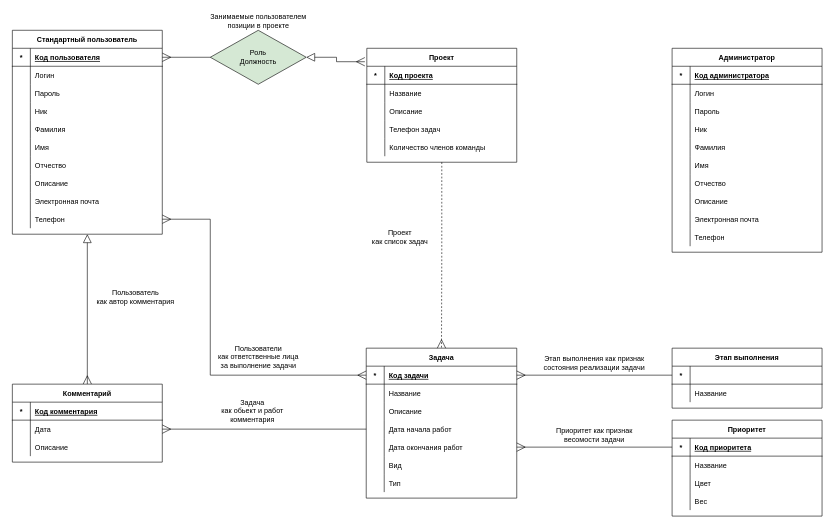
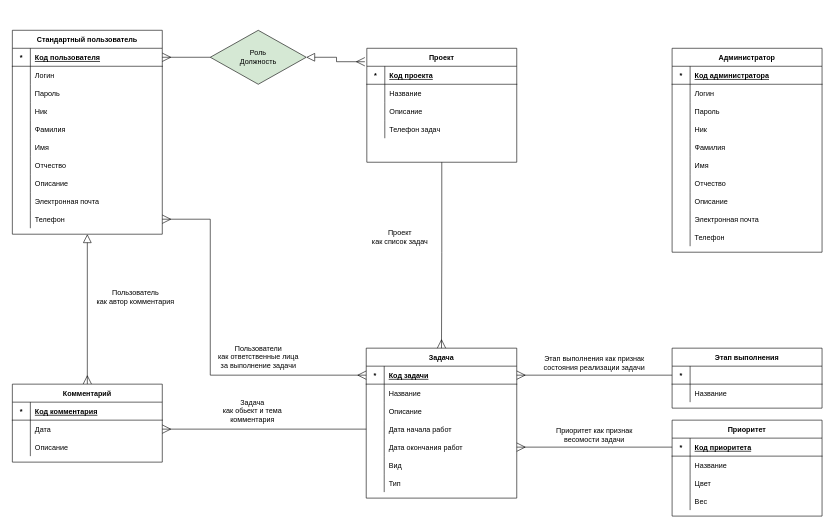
(258, 21) -> none
(451, 147) -> none
(442, 255) -> (442, 255)
(253, 411) -> (253, 411)
